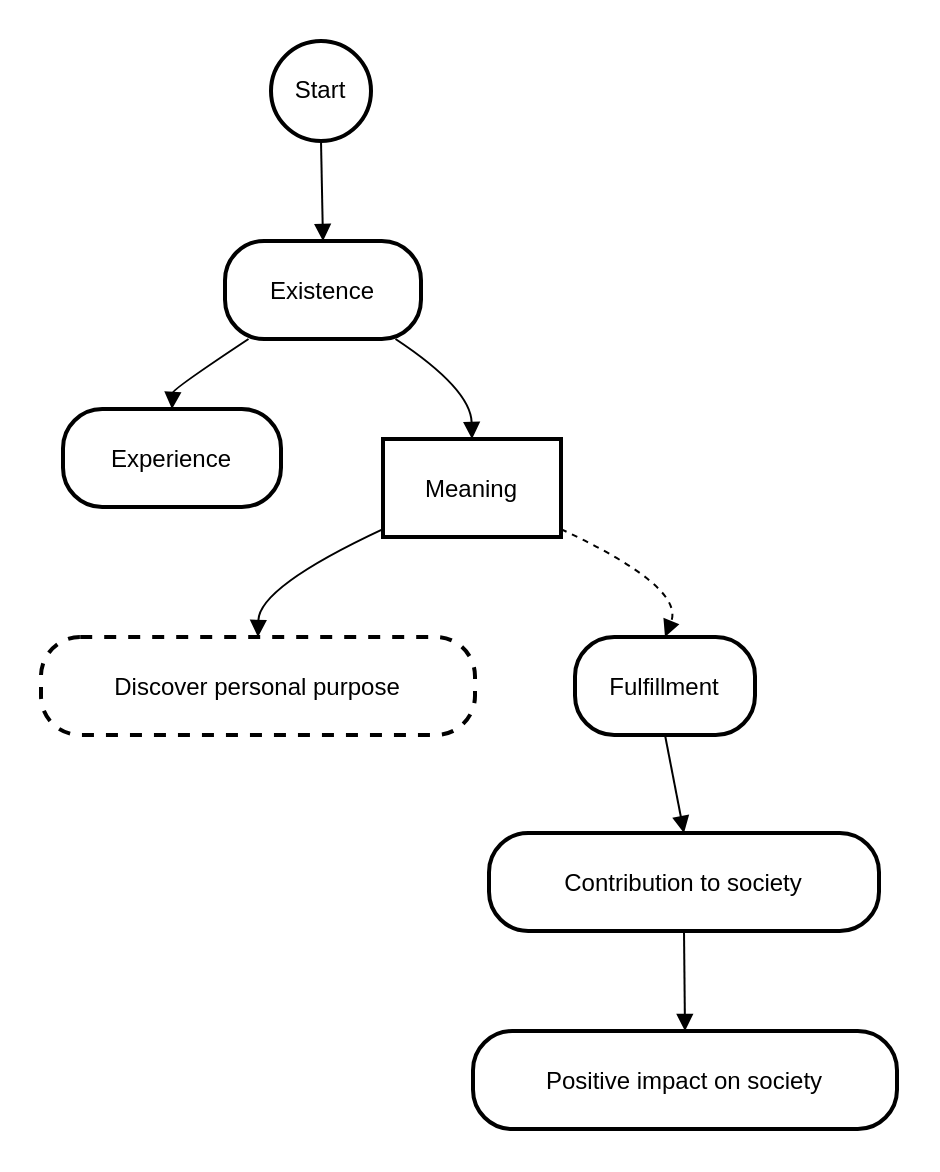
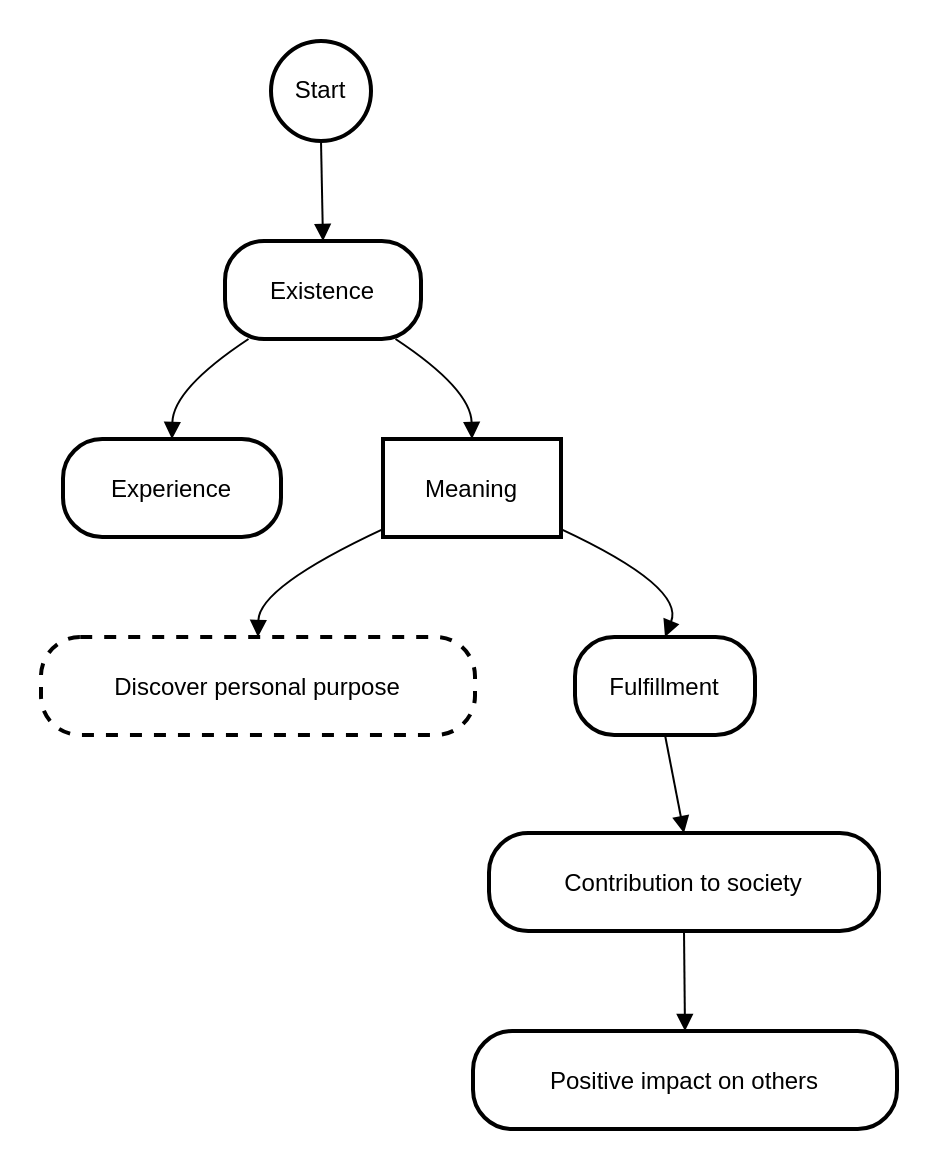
(172, 458) -> (172, 488)
(628, 565) -> (628, 565)
(684, 1081) -> (684, 1081)
